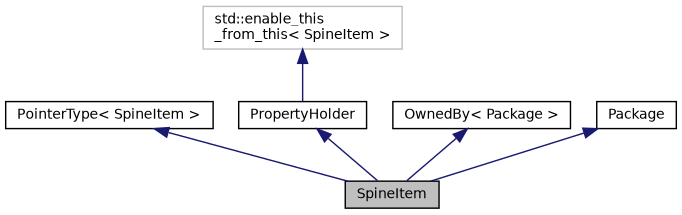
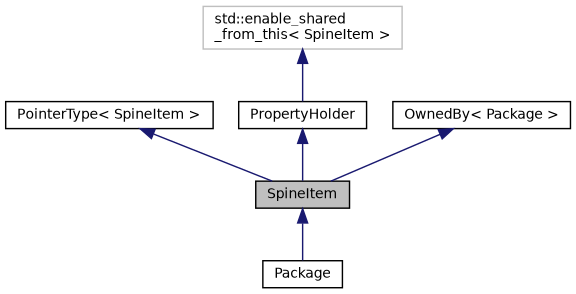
(303, 28) -> (303, 28)
(507, 157) -> (303, 242)
